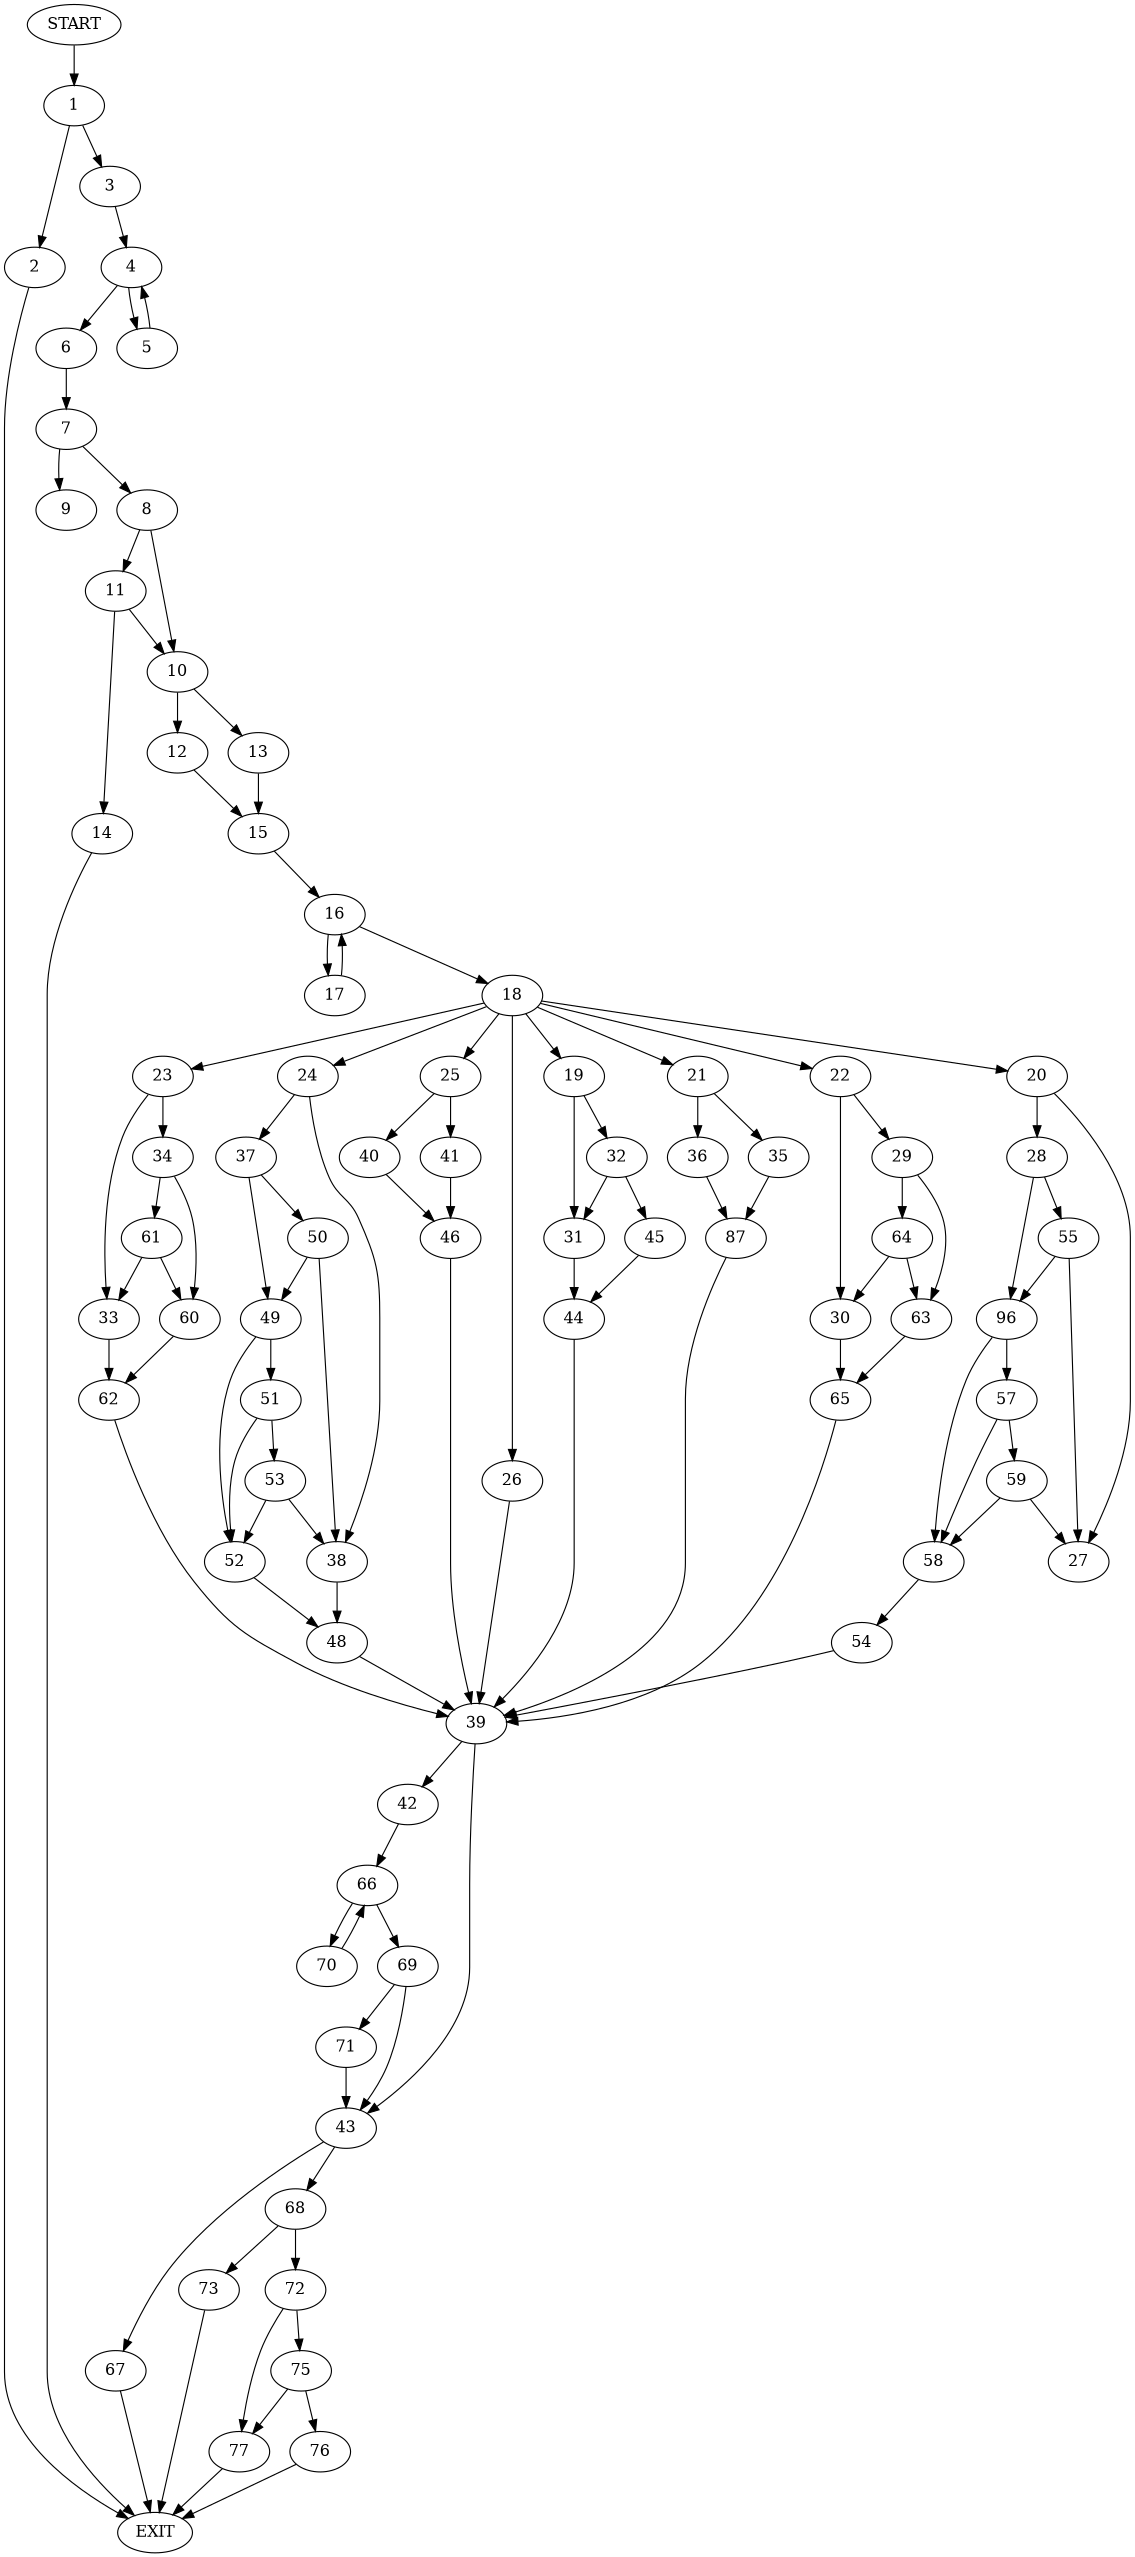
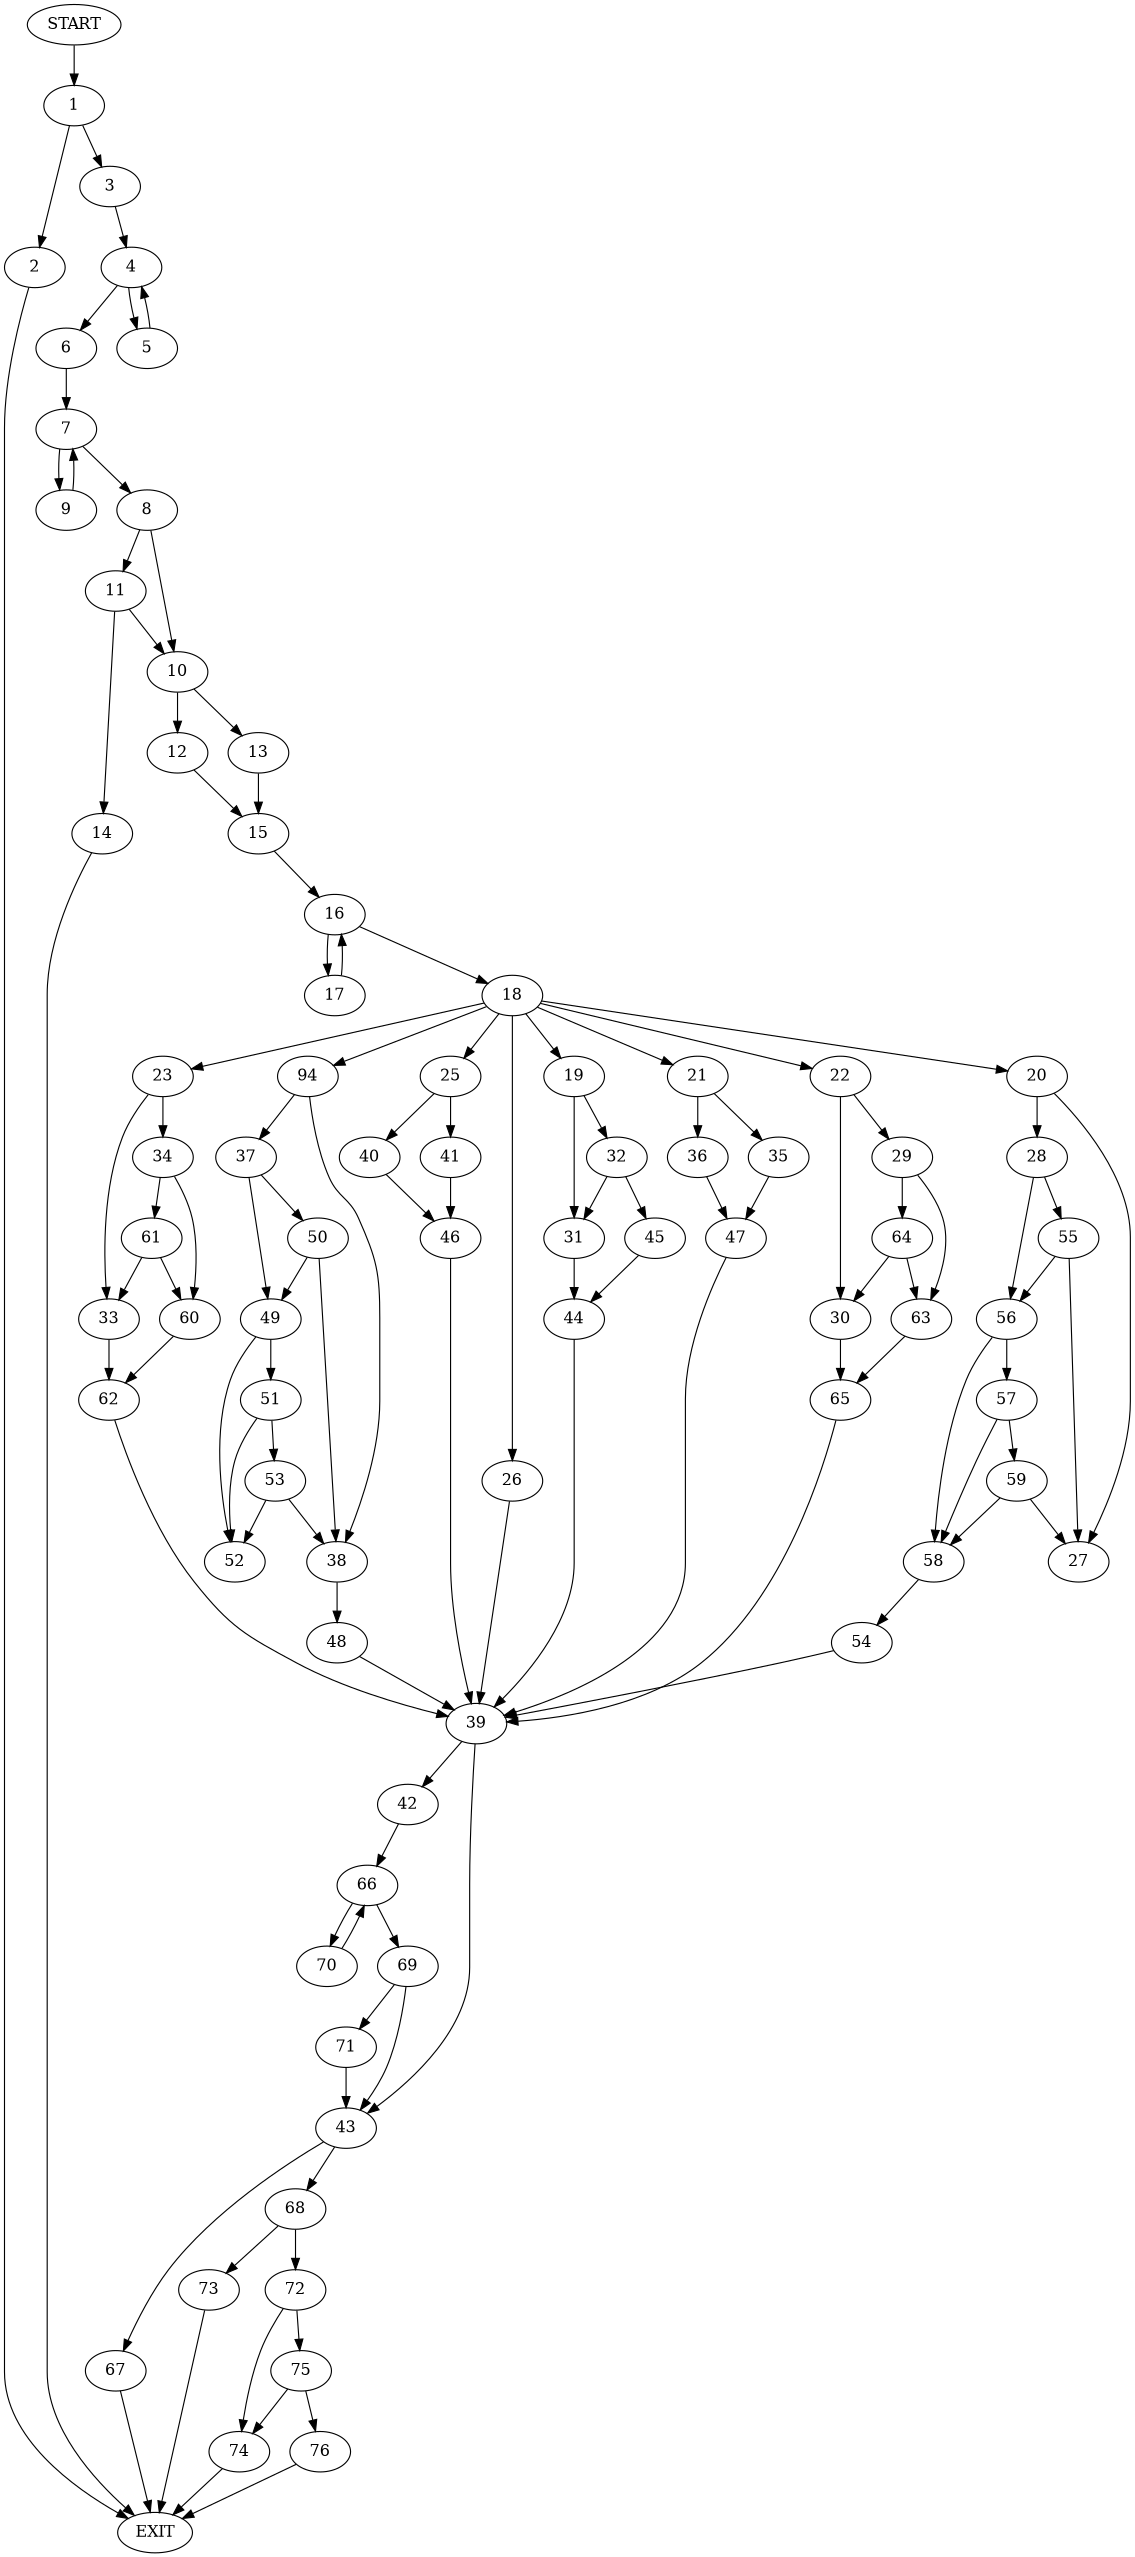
none -> (74, 475)
(308, 1076) -> (308, 1076)
(736, 1238) -> (736, 1238)
(1007, 1319) -> (1007, 1319)
(281, 1599) -> none
(239, 2452) -> (239, 2452)
